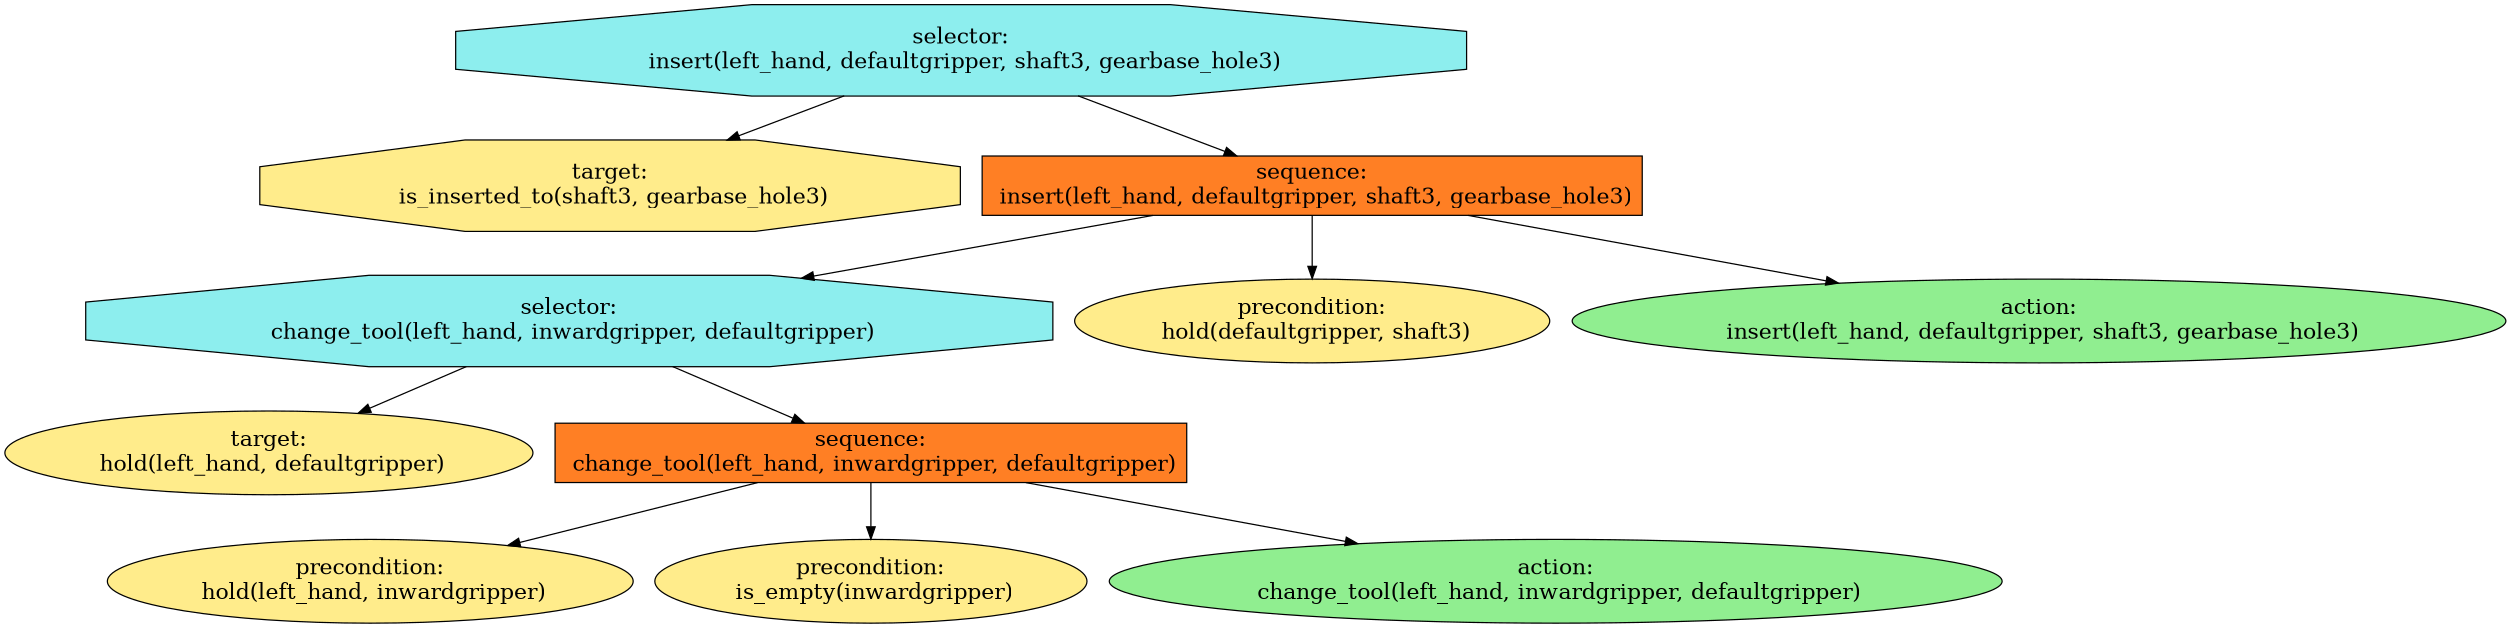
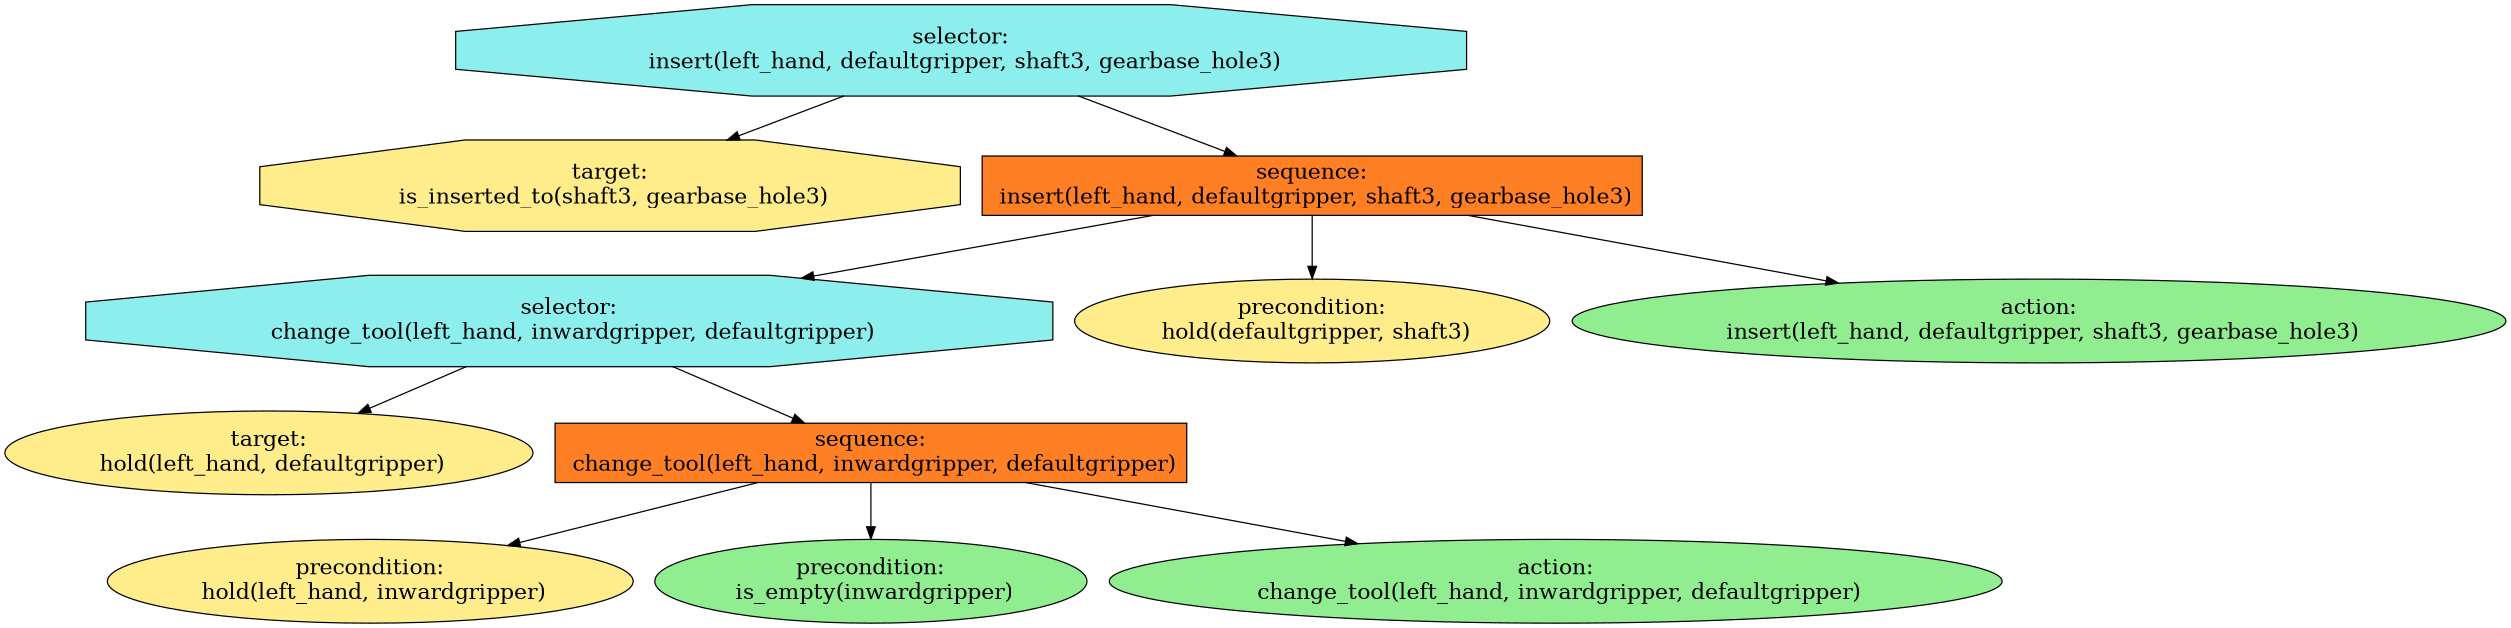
(871, 581) -> (871, 581)
